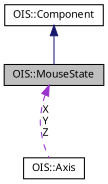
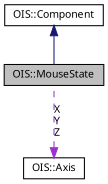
(41, 127) -> (54, 116)
